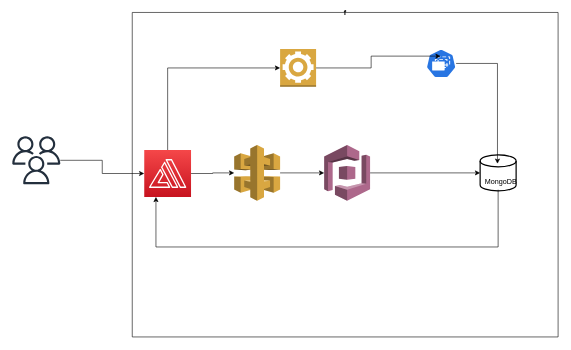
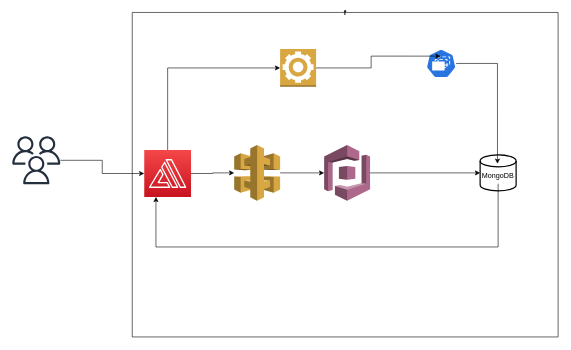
(501, 182) -> (498, 176)
